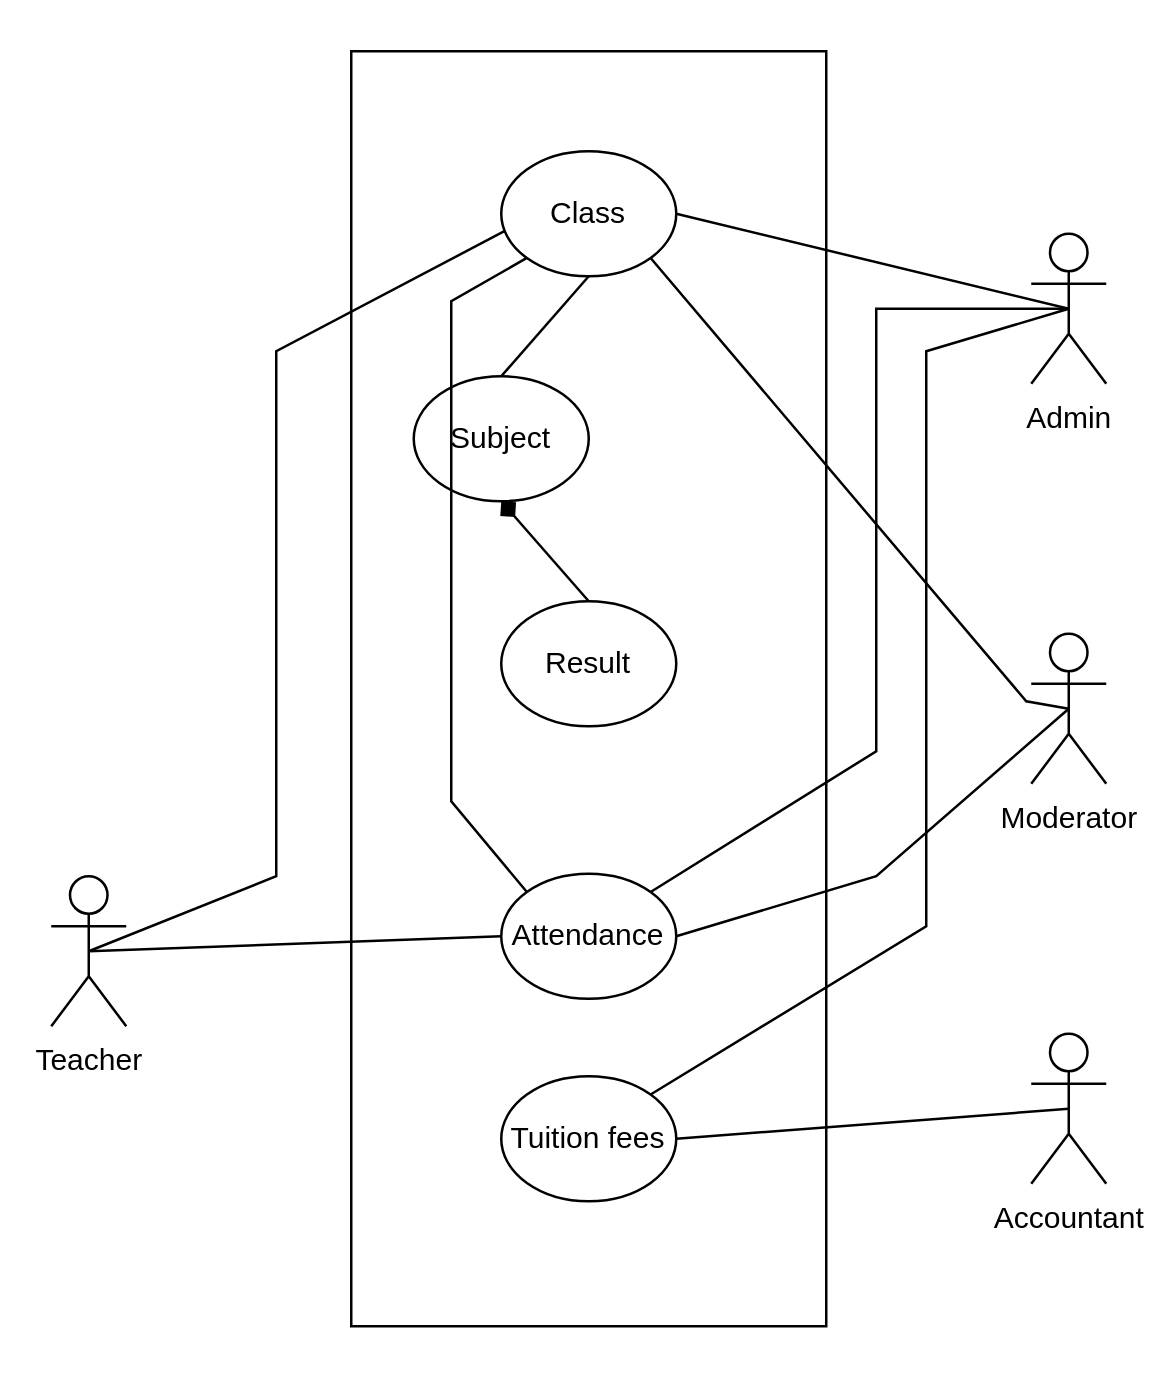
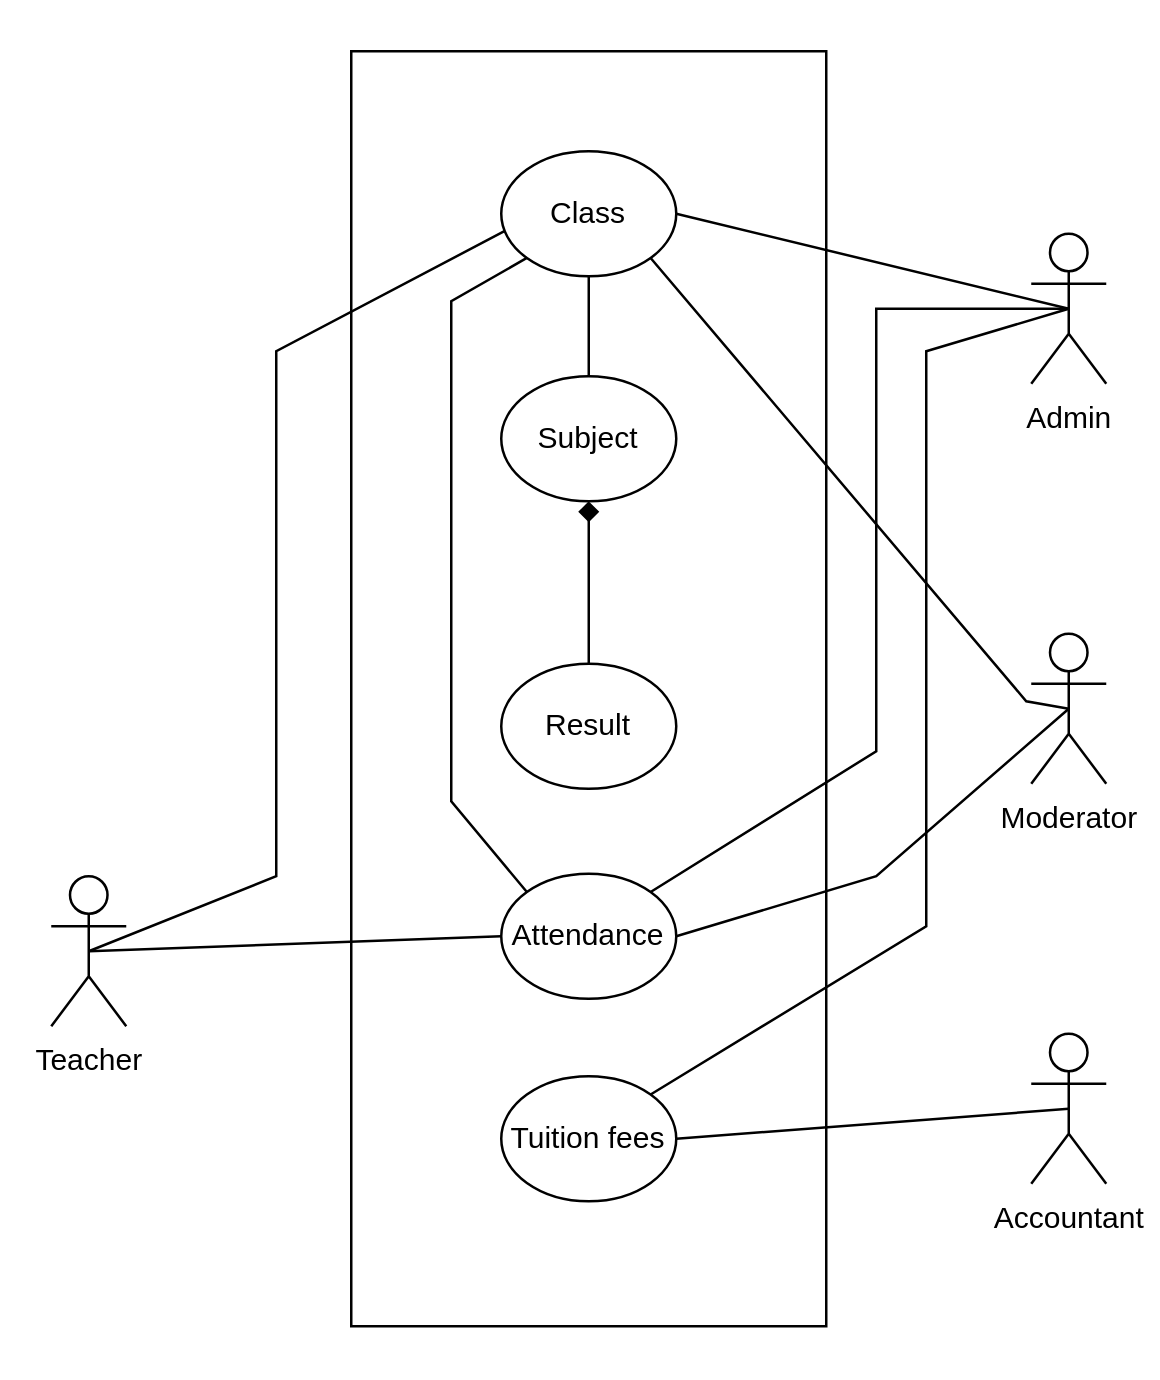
(501, 439) -> (589, 439)
(589, 664) -> (589, 726)
